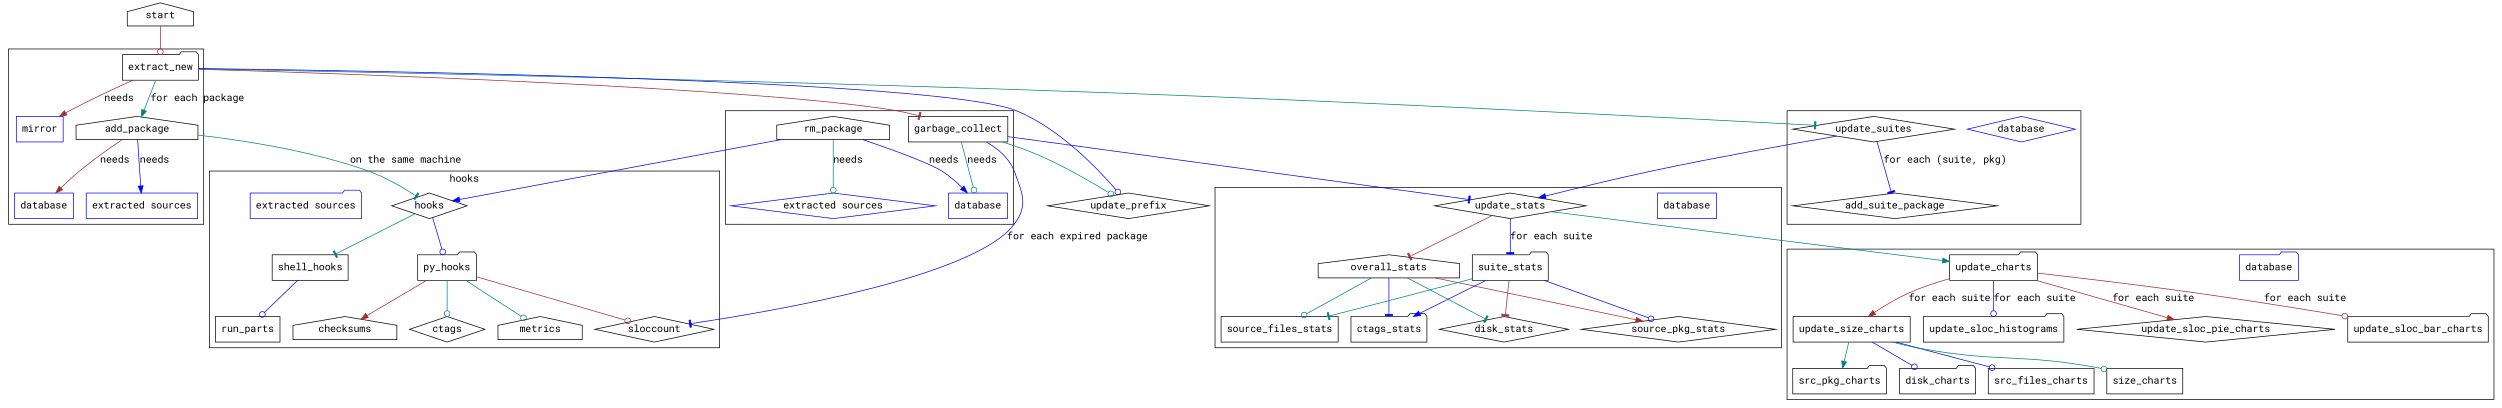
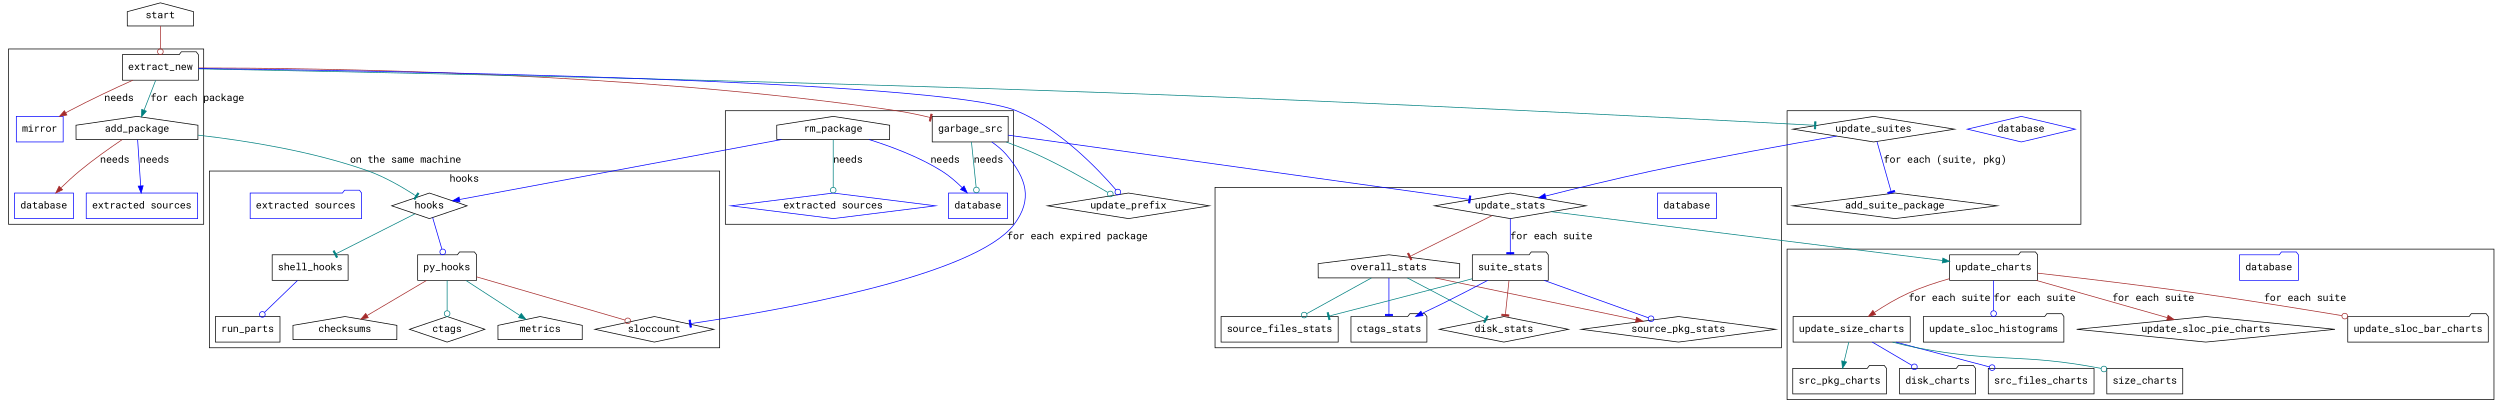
(958, 129) -> (970, 129)
(494, 298) -> (493, 298)
